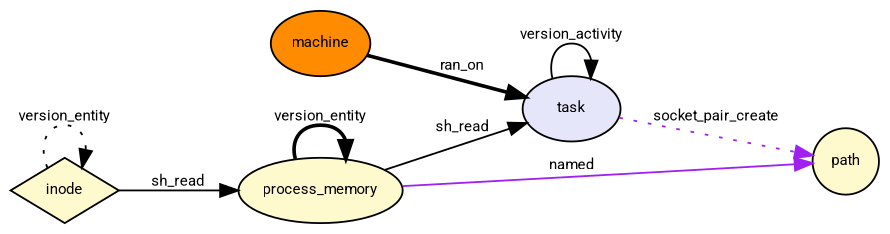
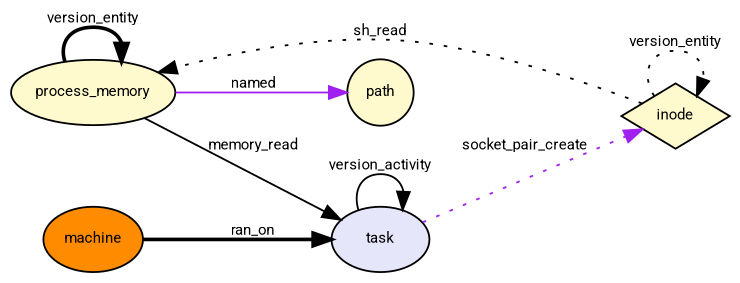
(463, 128) -> (254, 146)
(707, 135) -> (524, 179)
(169, 190) -> (412, 42)
